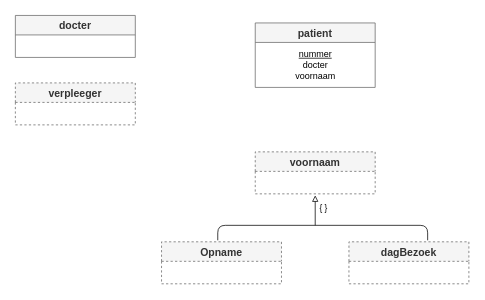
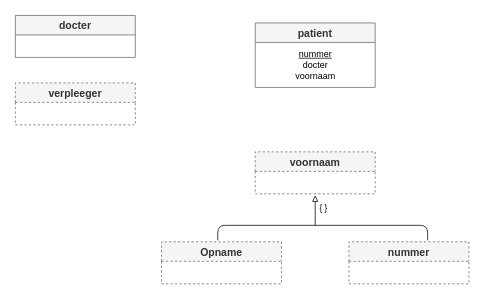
(409, 252) -> (409, 252)
